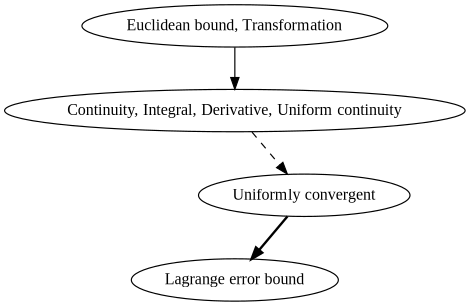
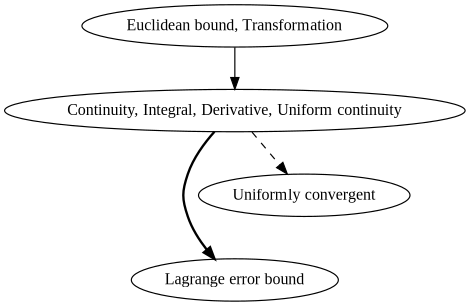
(273, 233) -> (184, 189)
